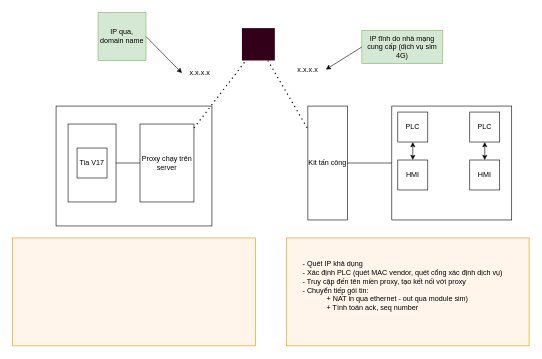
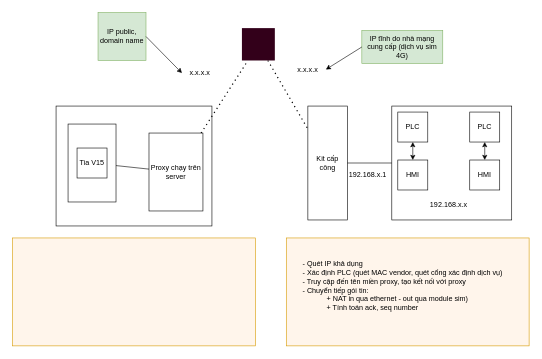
(122, 36) -> (122, 36)
(92, 163) -> (92, 163)
(167, 163) -> (176, 172)
(328, 163) -> (328, 163)
none -> (368, 175)
none -> (449, 205)
